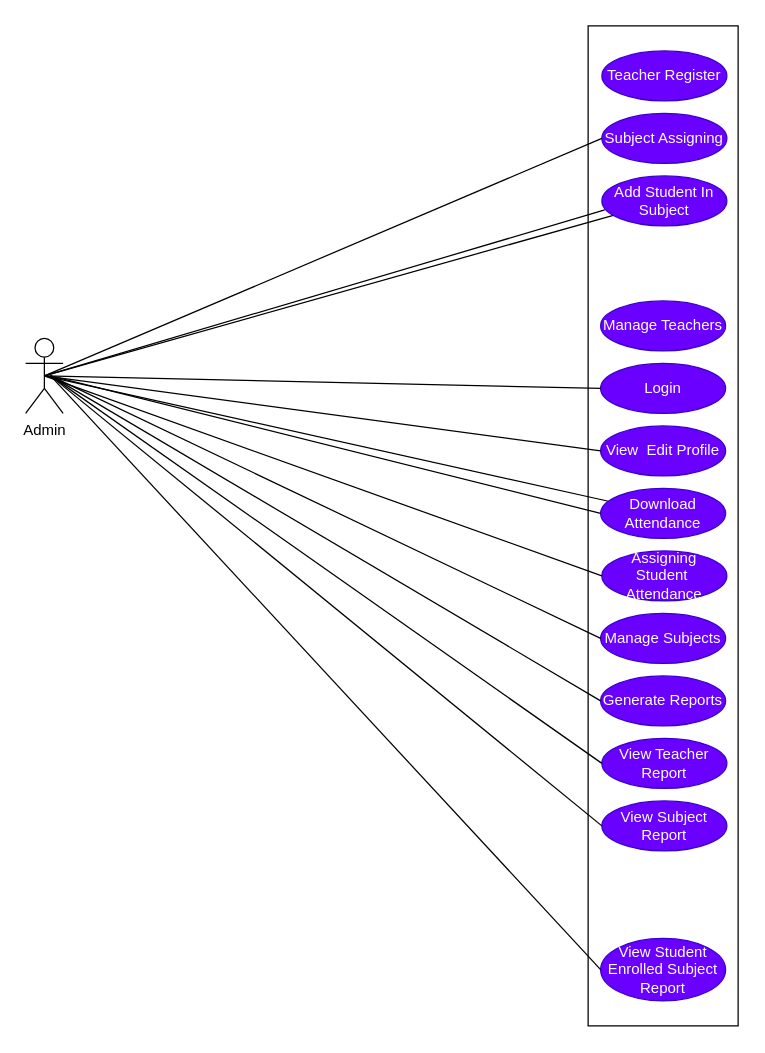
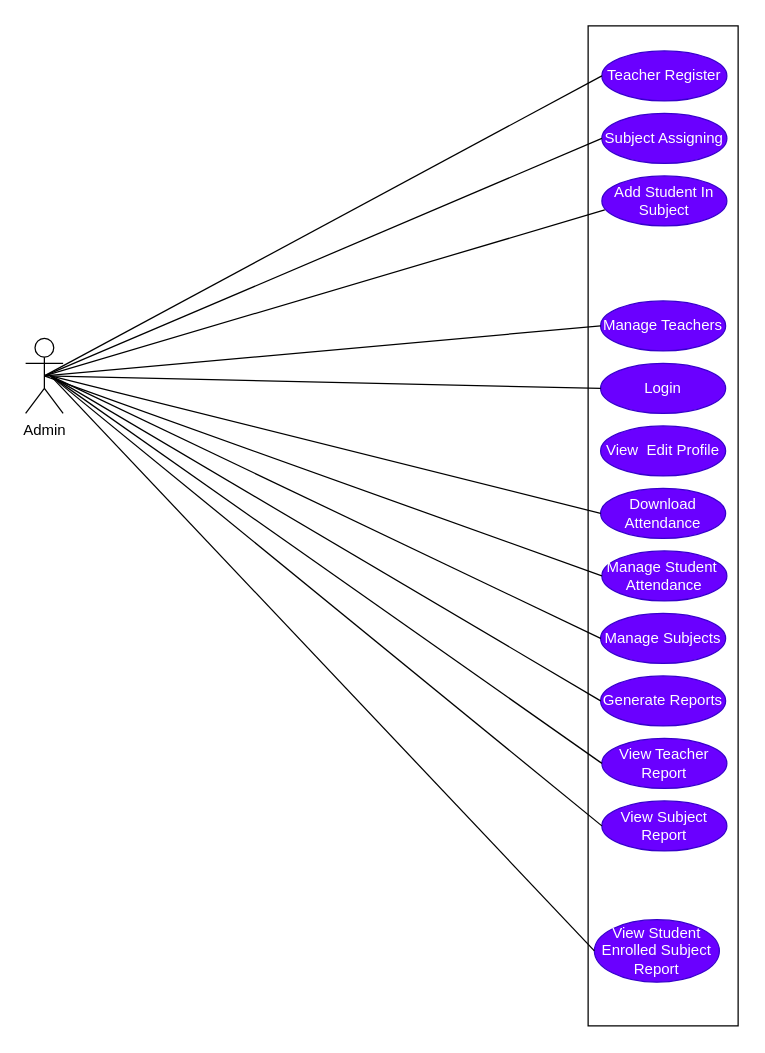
(370, 284) -> (333, 220)
(336, 415) -> none
(378, 450) -> (329, 350)
(664, 576) -> (664, 576)
(663, 969) -> (657, 951)
